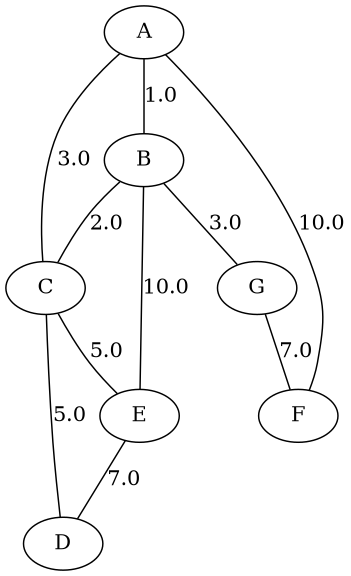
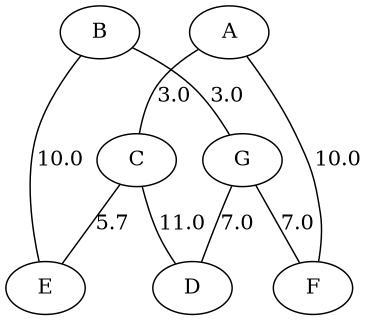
(144, 96) -> none
(85, 219) -> none
(107, 352) -> (112, 224)
(70, 416) -> (182, 224)
(101, 480) -> (216, 224)
